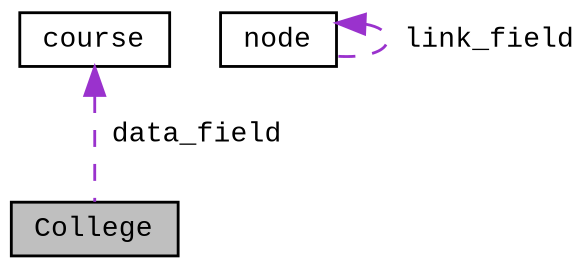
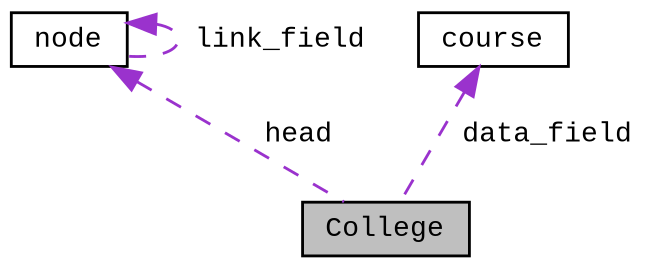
none -> (240, 142)
